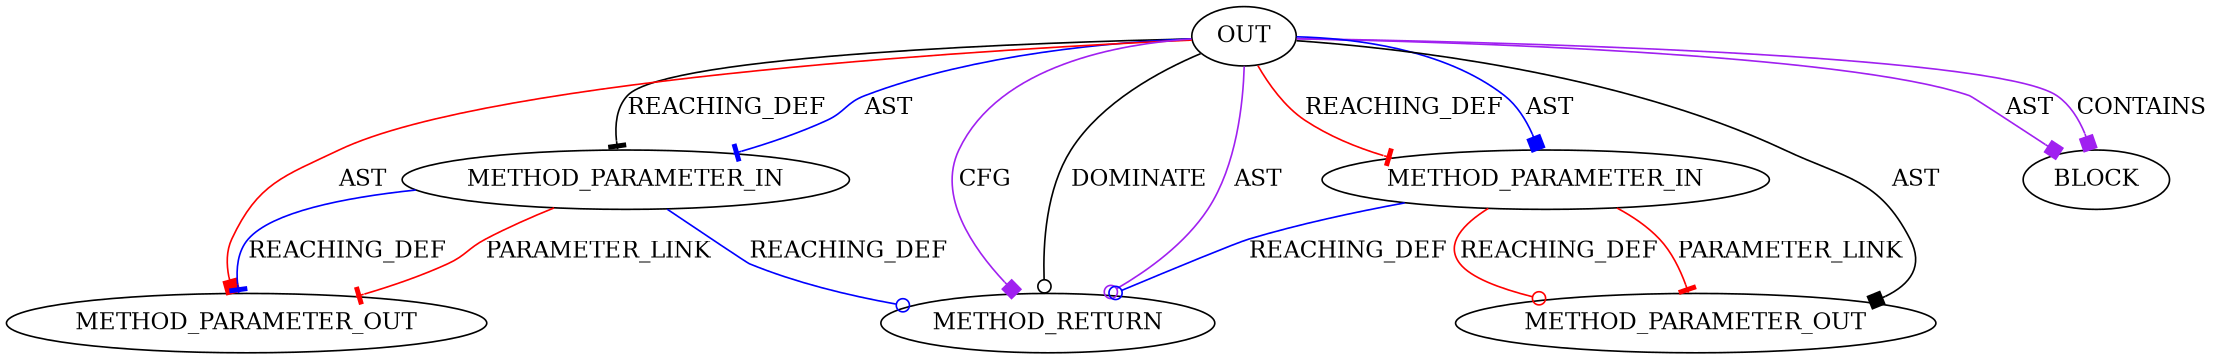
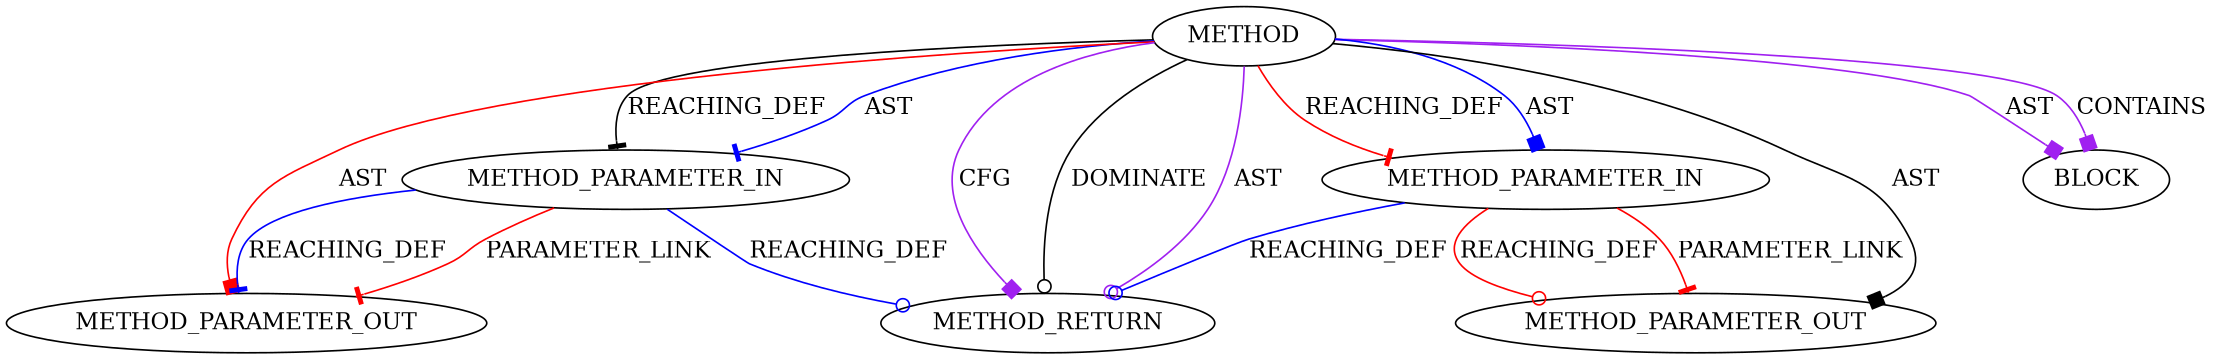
(1244, 36) -> (1244, 36)
